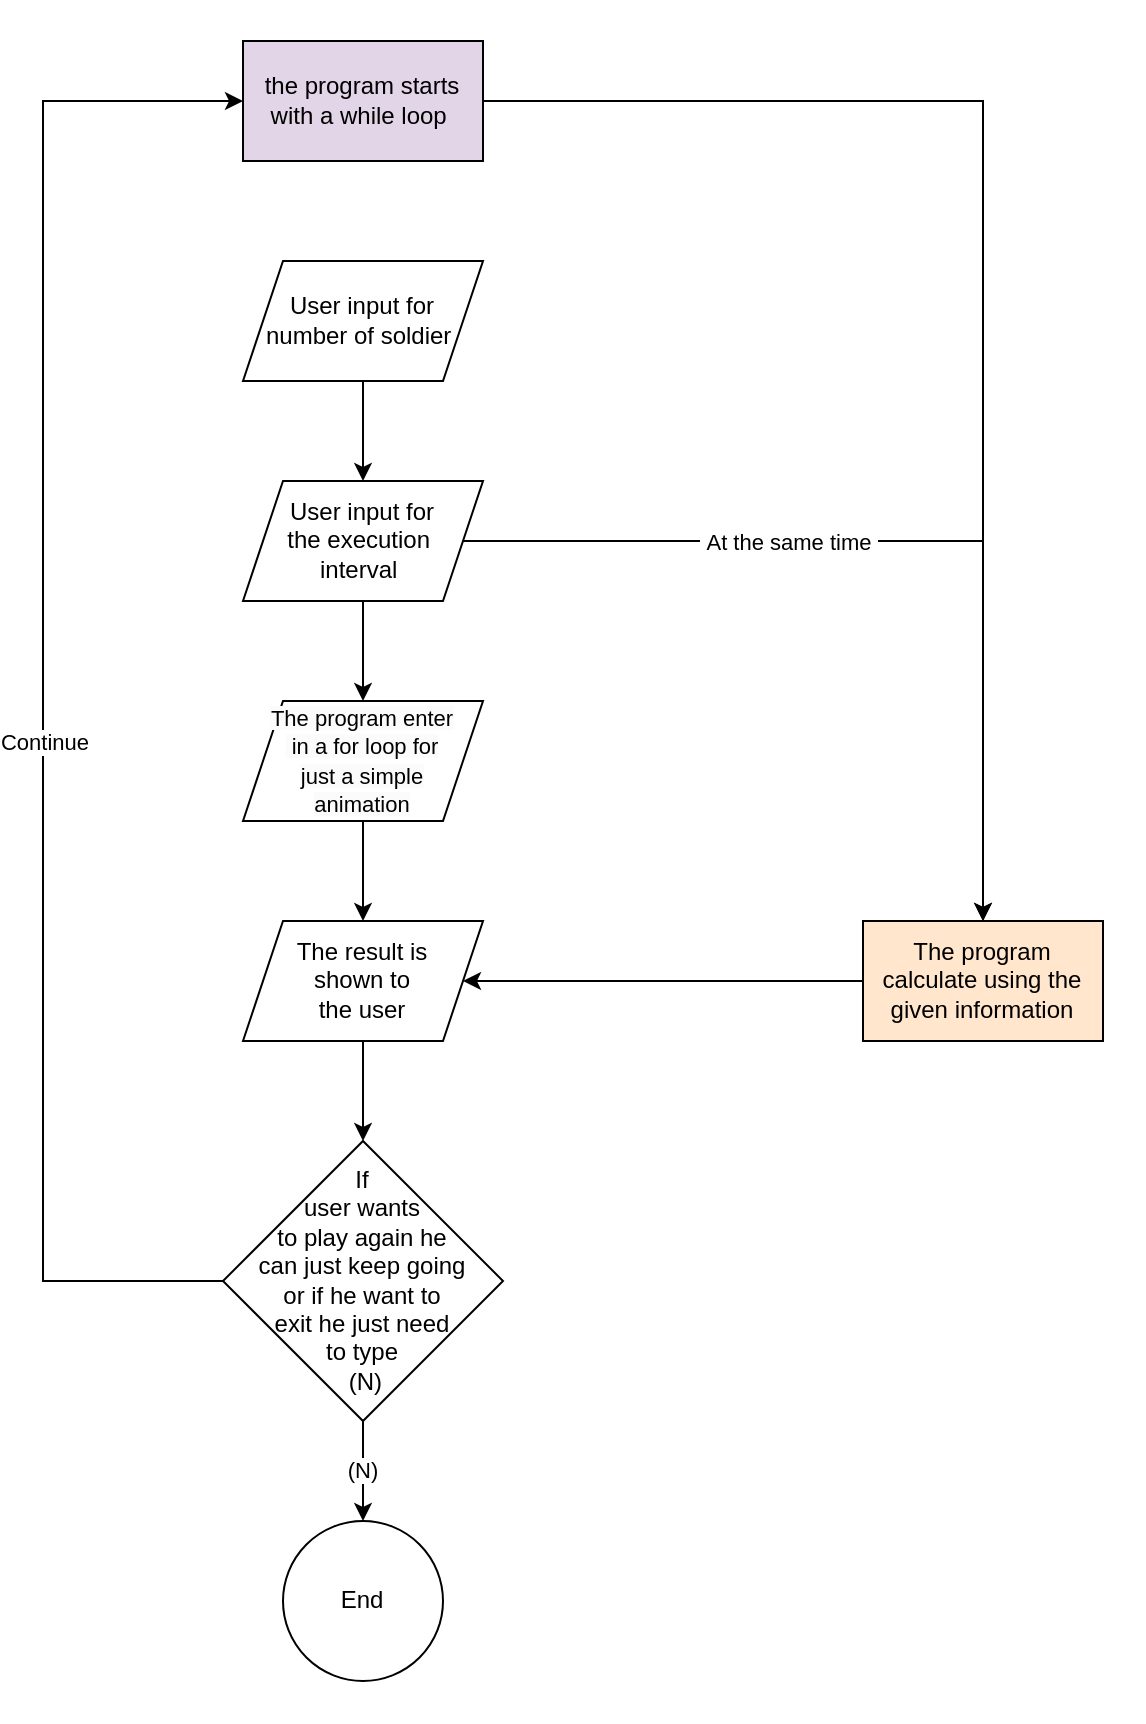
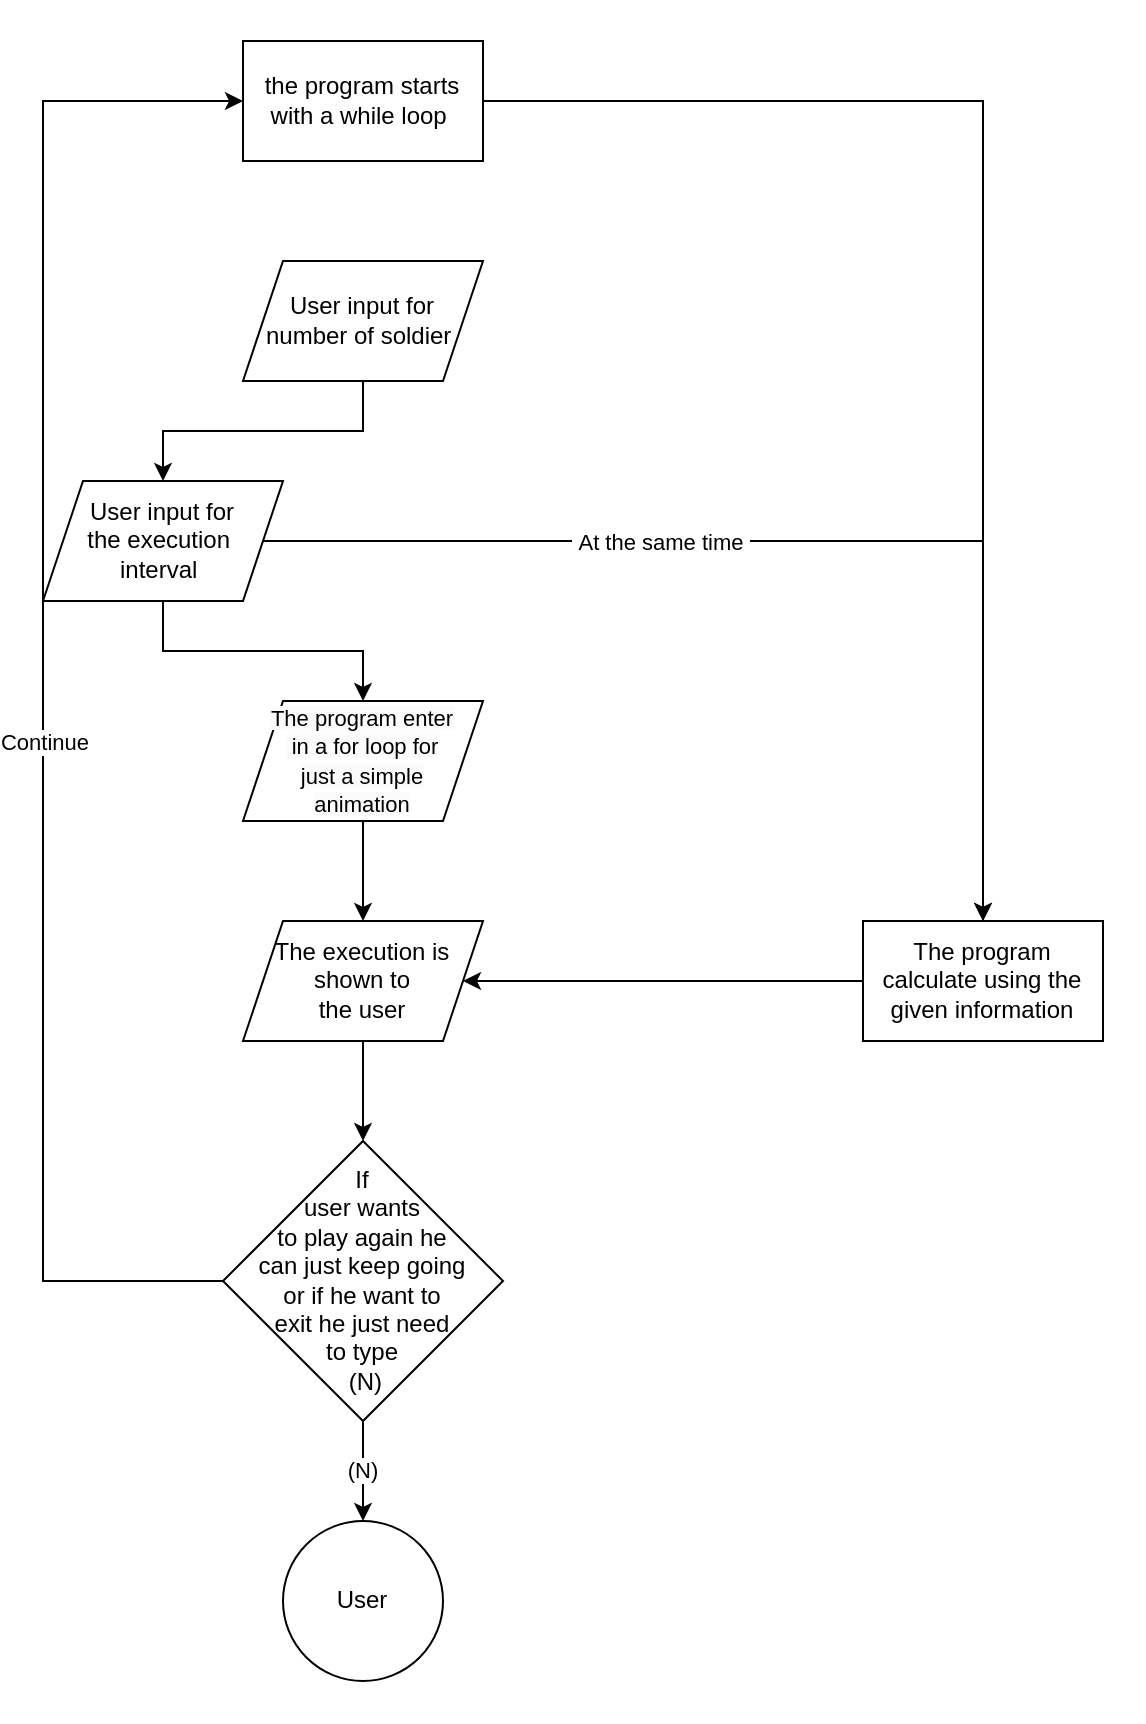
(363, 101) -> (363, 101)
(363, 541) -> (163, 541)
(363, 981) -> (363, 981)
(983, 981) -> (983, 981)
(363, 1601) -> (363, 1601)
